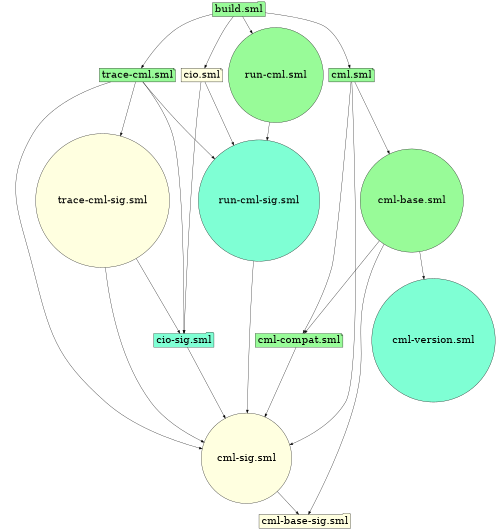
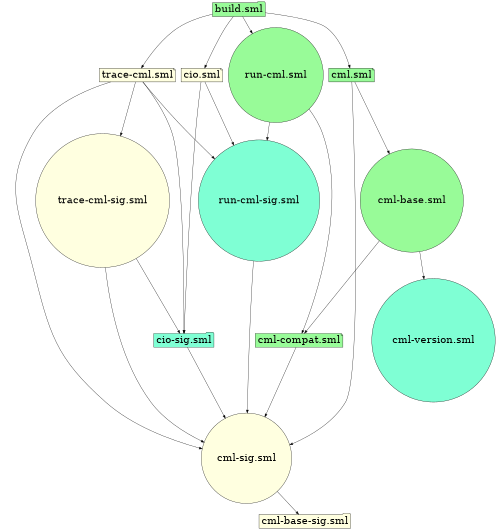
(137, 75) -> (137, 75)
(339, 209) -> (331, 219)
(359, 381) -> none
